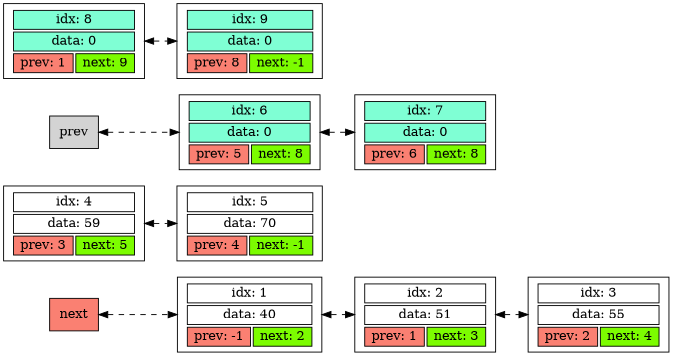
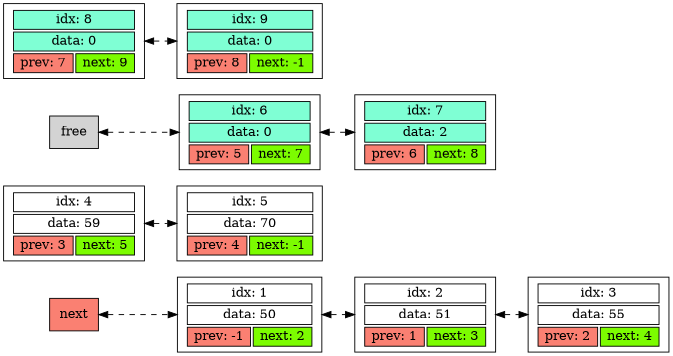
(43, 63) -> (43, 63)
(74, 132) -> (74, 132)
(425, 132) -> (425, 132)
(281, 154) -> (281, 154)
(250, 315) -> (250, 315)
